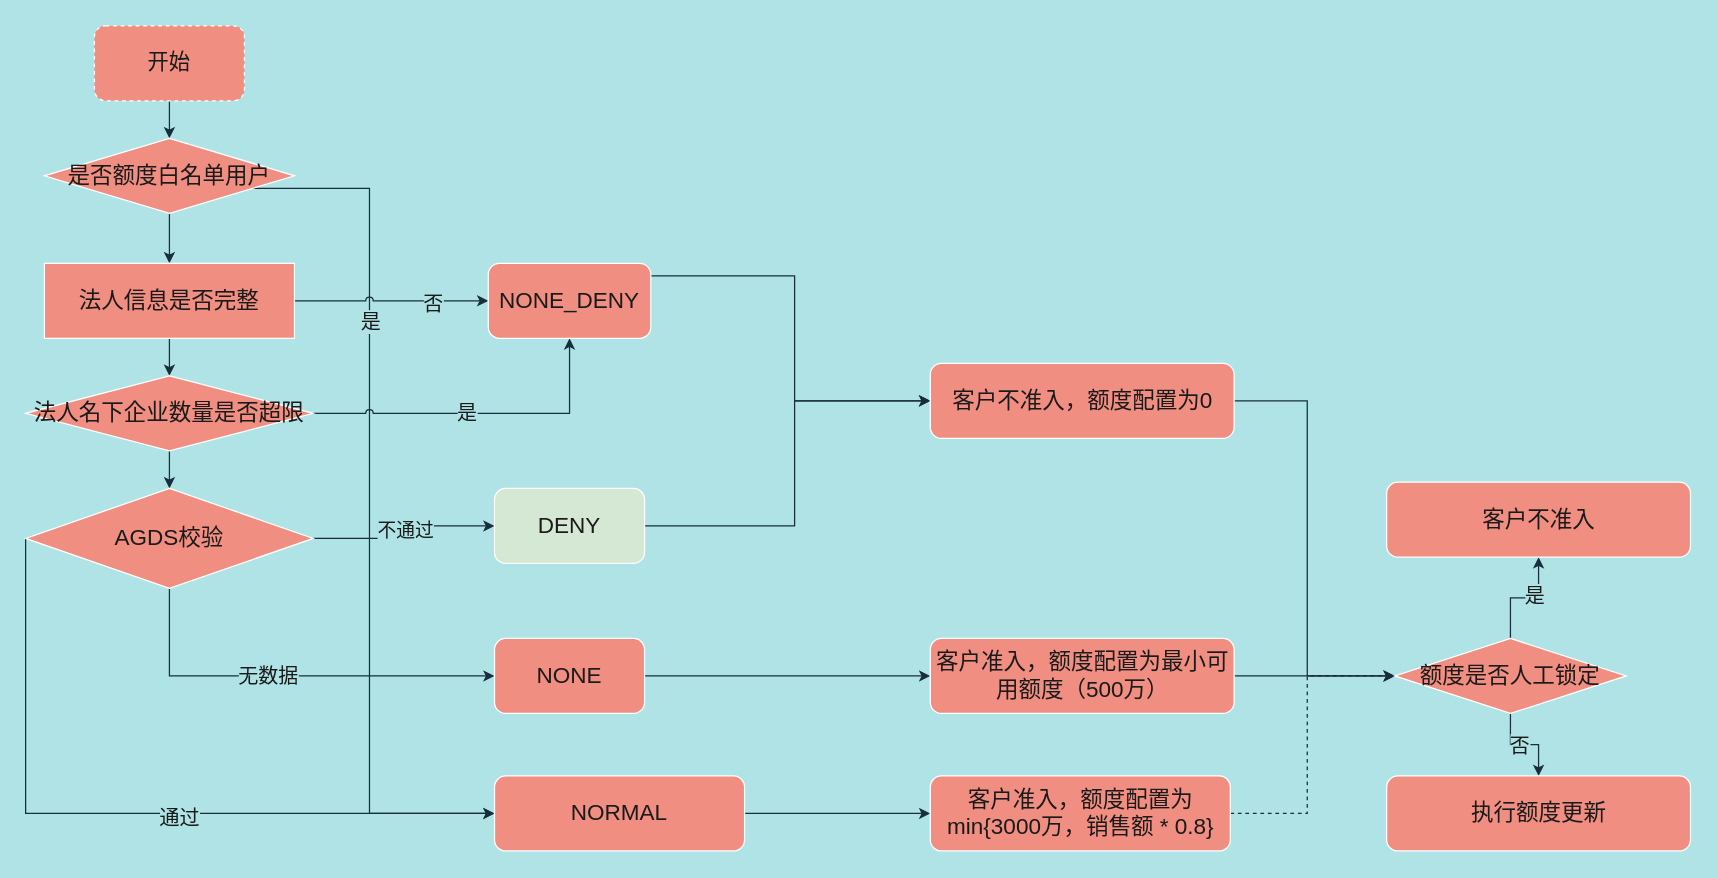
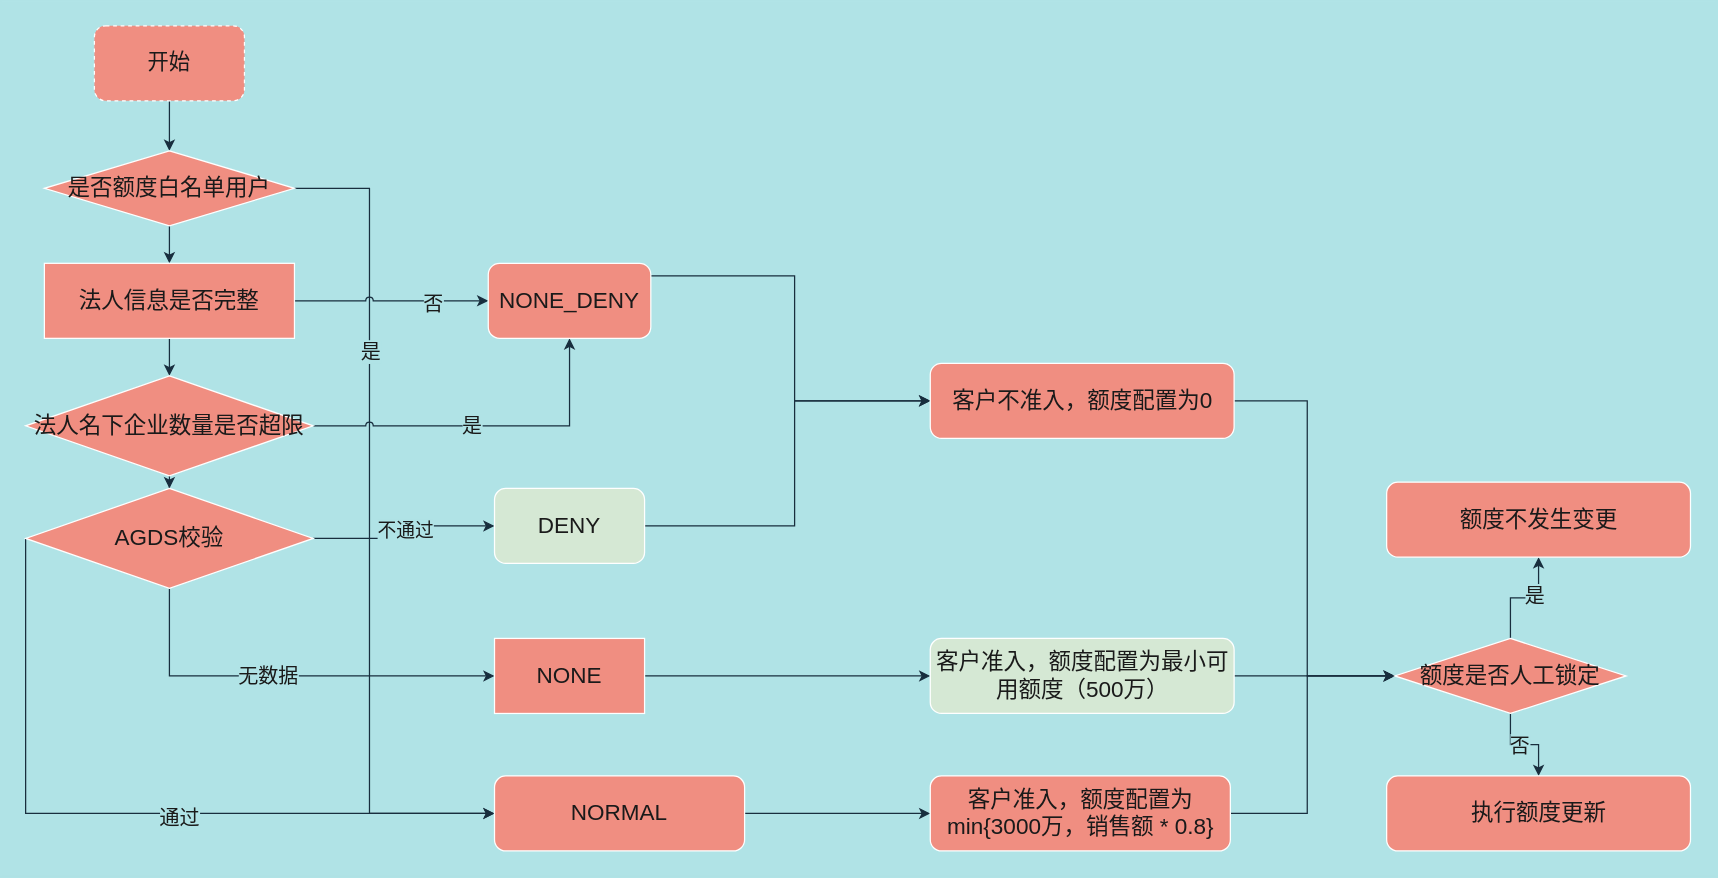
(169, 176) -> (169, 188)
(169, 413) -> (169, 426)
(1539, 519) -> (1539, 519)
(569, 676) -> (569, 676)
(1082, 676) -> (1082, 676)
(1307, 783) -> (1307, 783)
